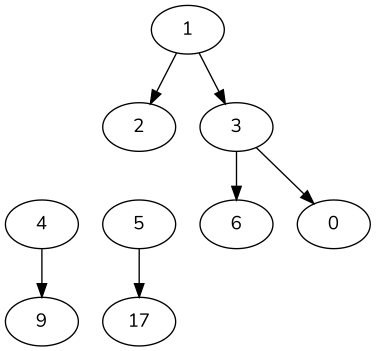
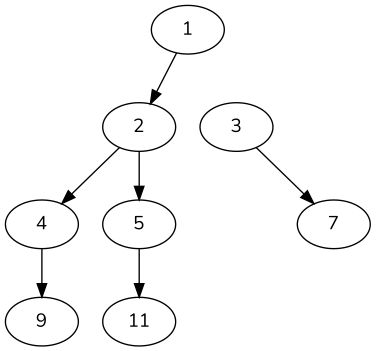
(209, 72) -> none
none -> (139, 169)
none -> (96, 171)
(236, 224) -> none
(334, 224) -> (334, 224)
(139, 322) -> (139, 322)
